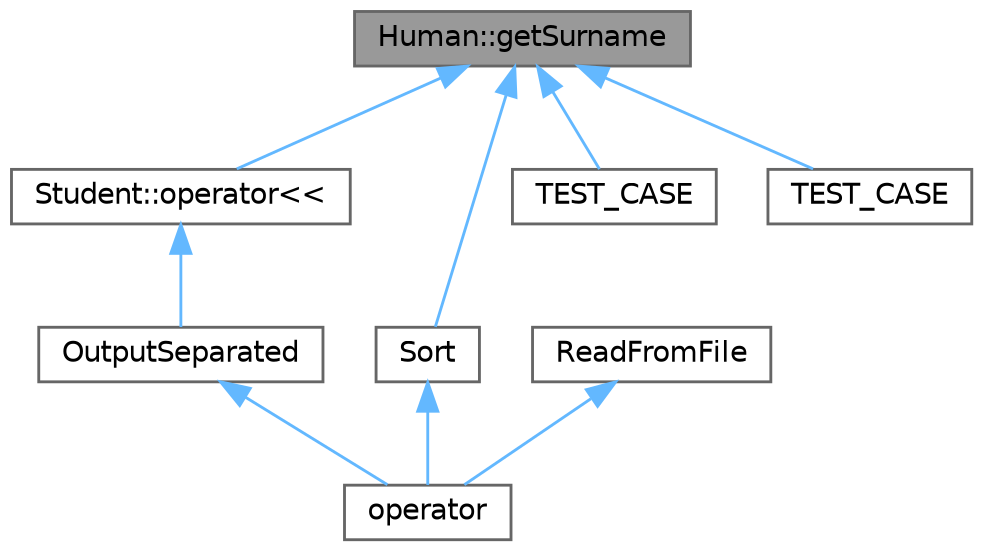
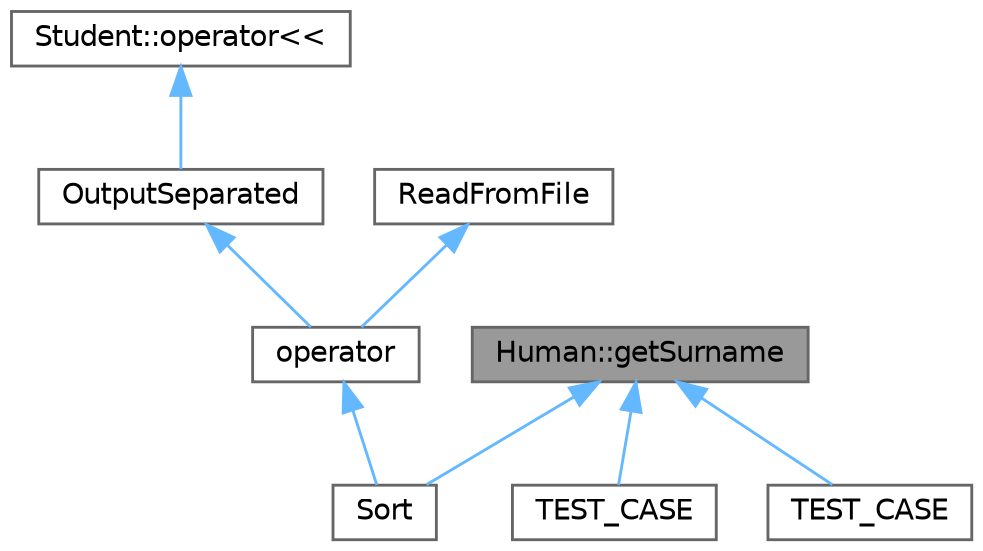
(339, 123) -> none
(428, 448) -> (365, 448)
